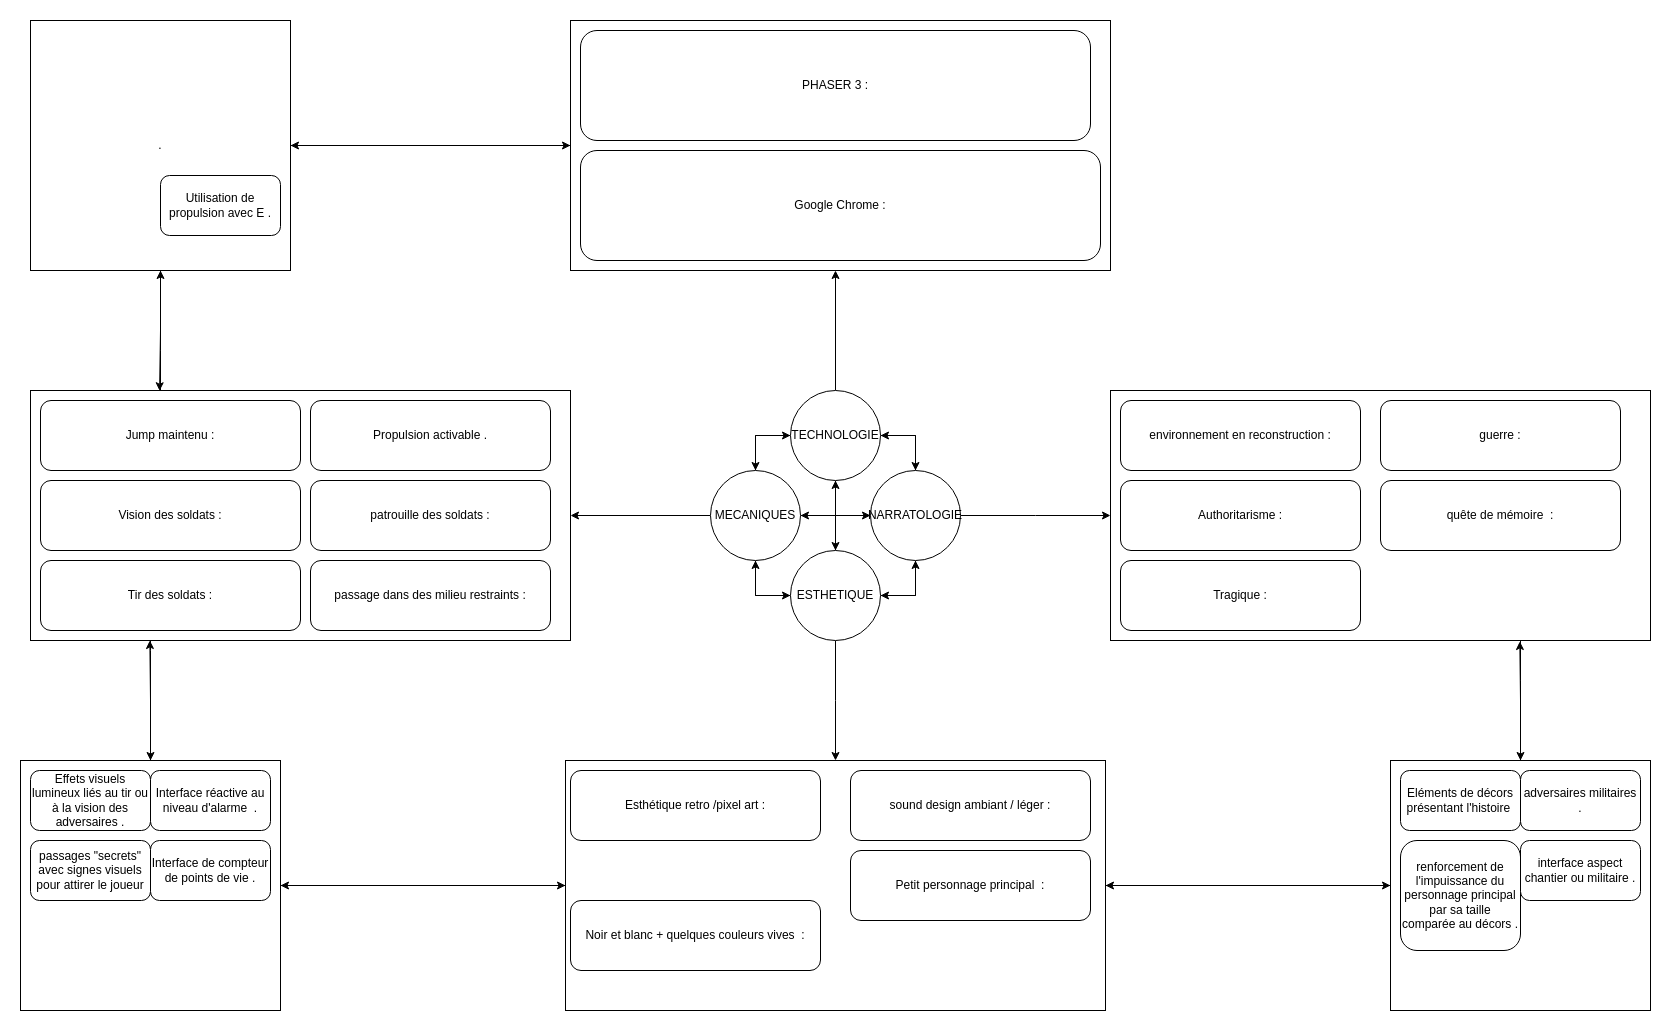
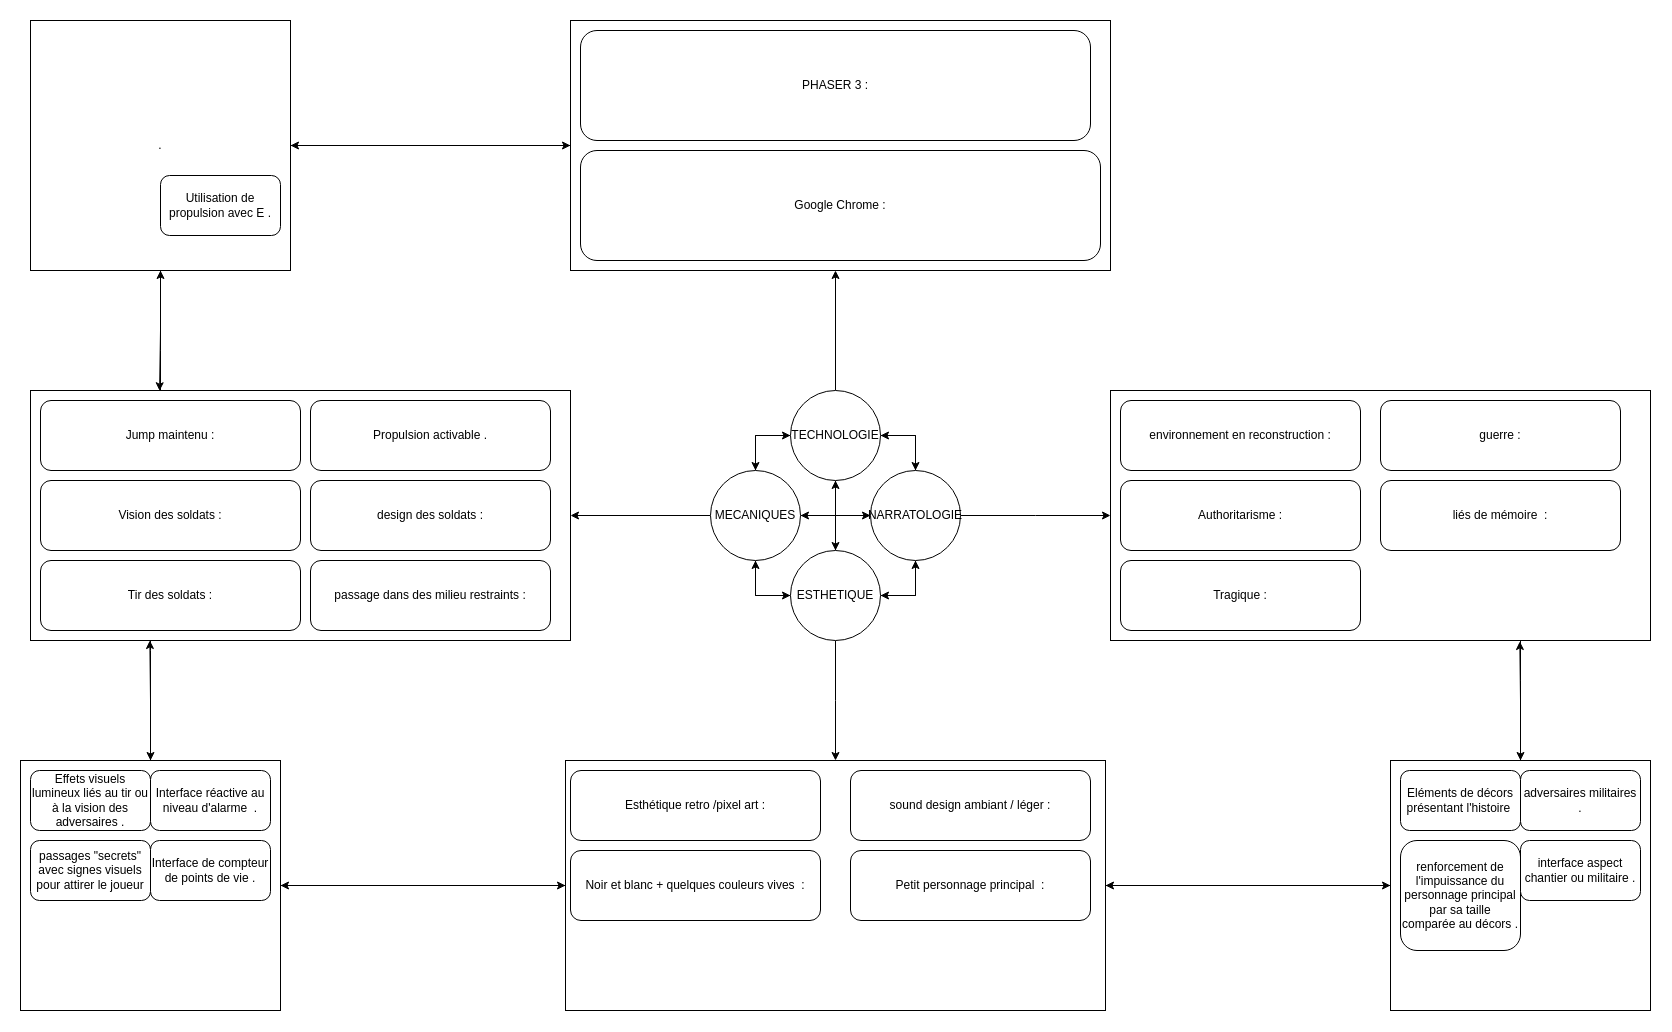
(431, 516) -> (431, 516)
(1501, 516) -> (1501, 516)
(696, 936) -> (696, 886)
